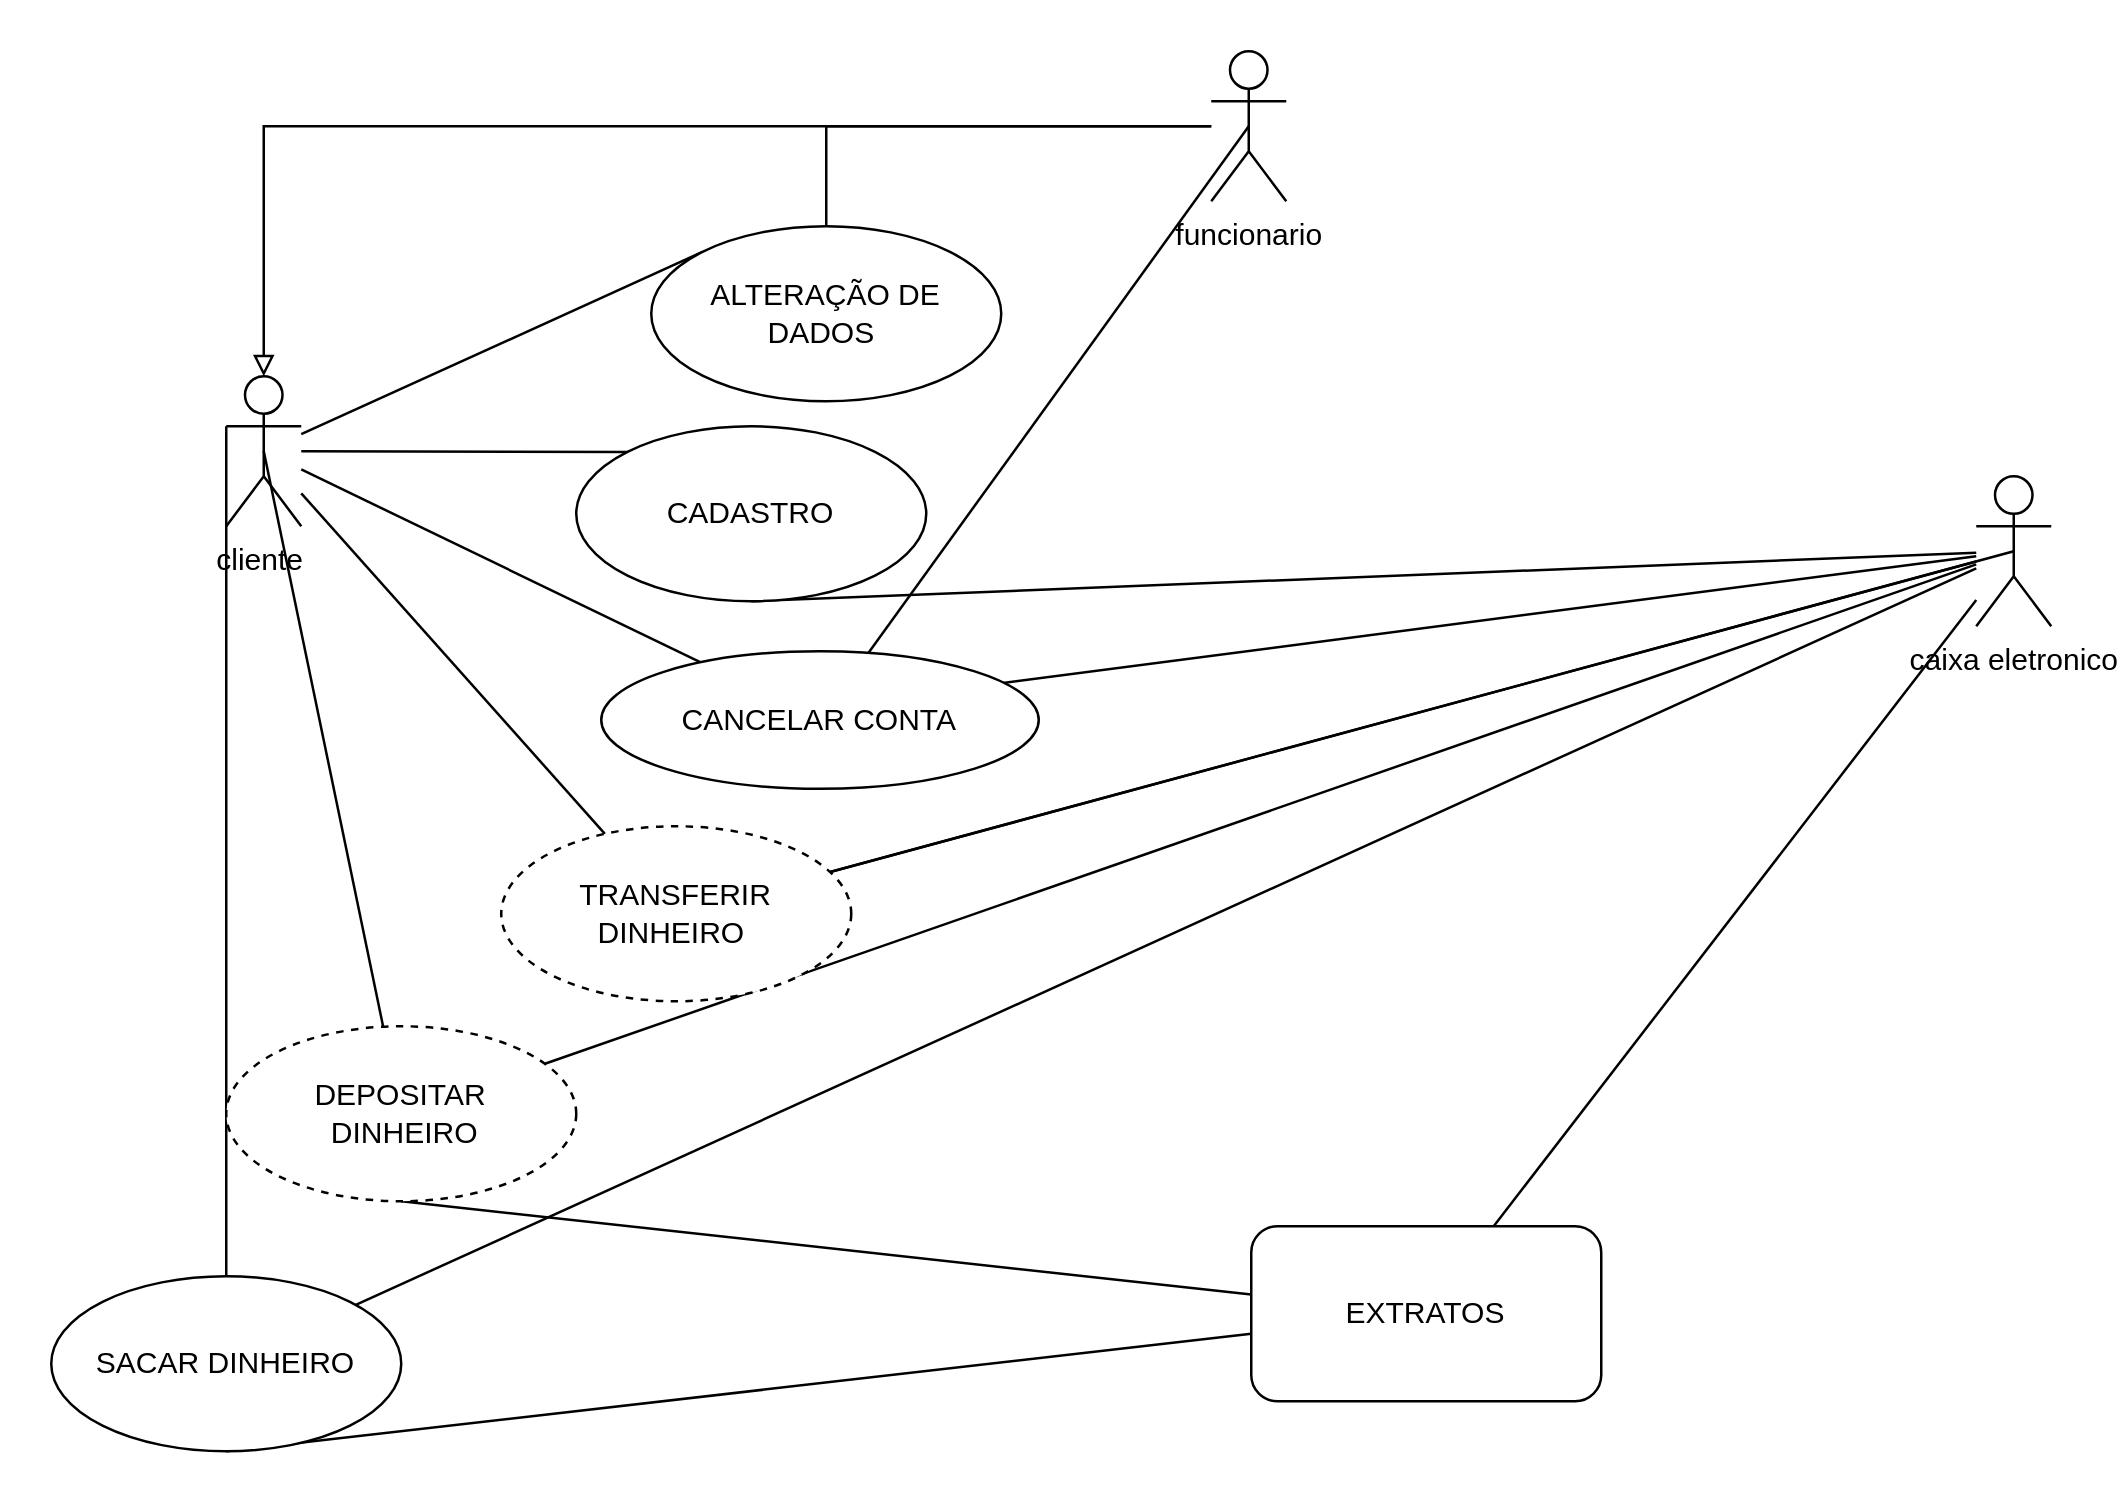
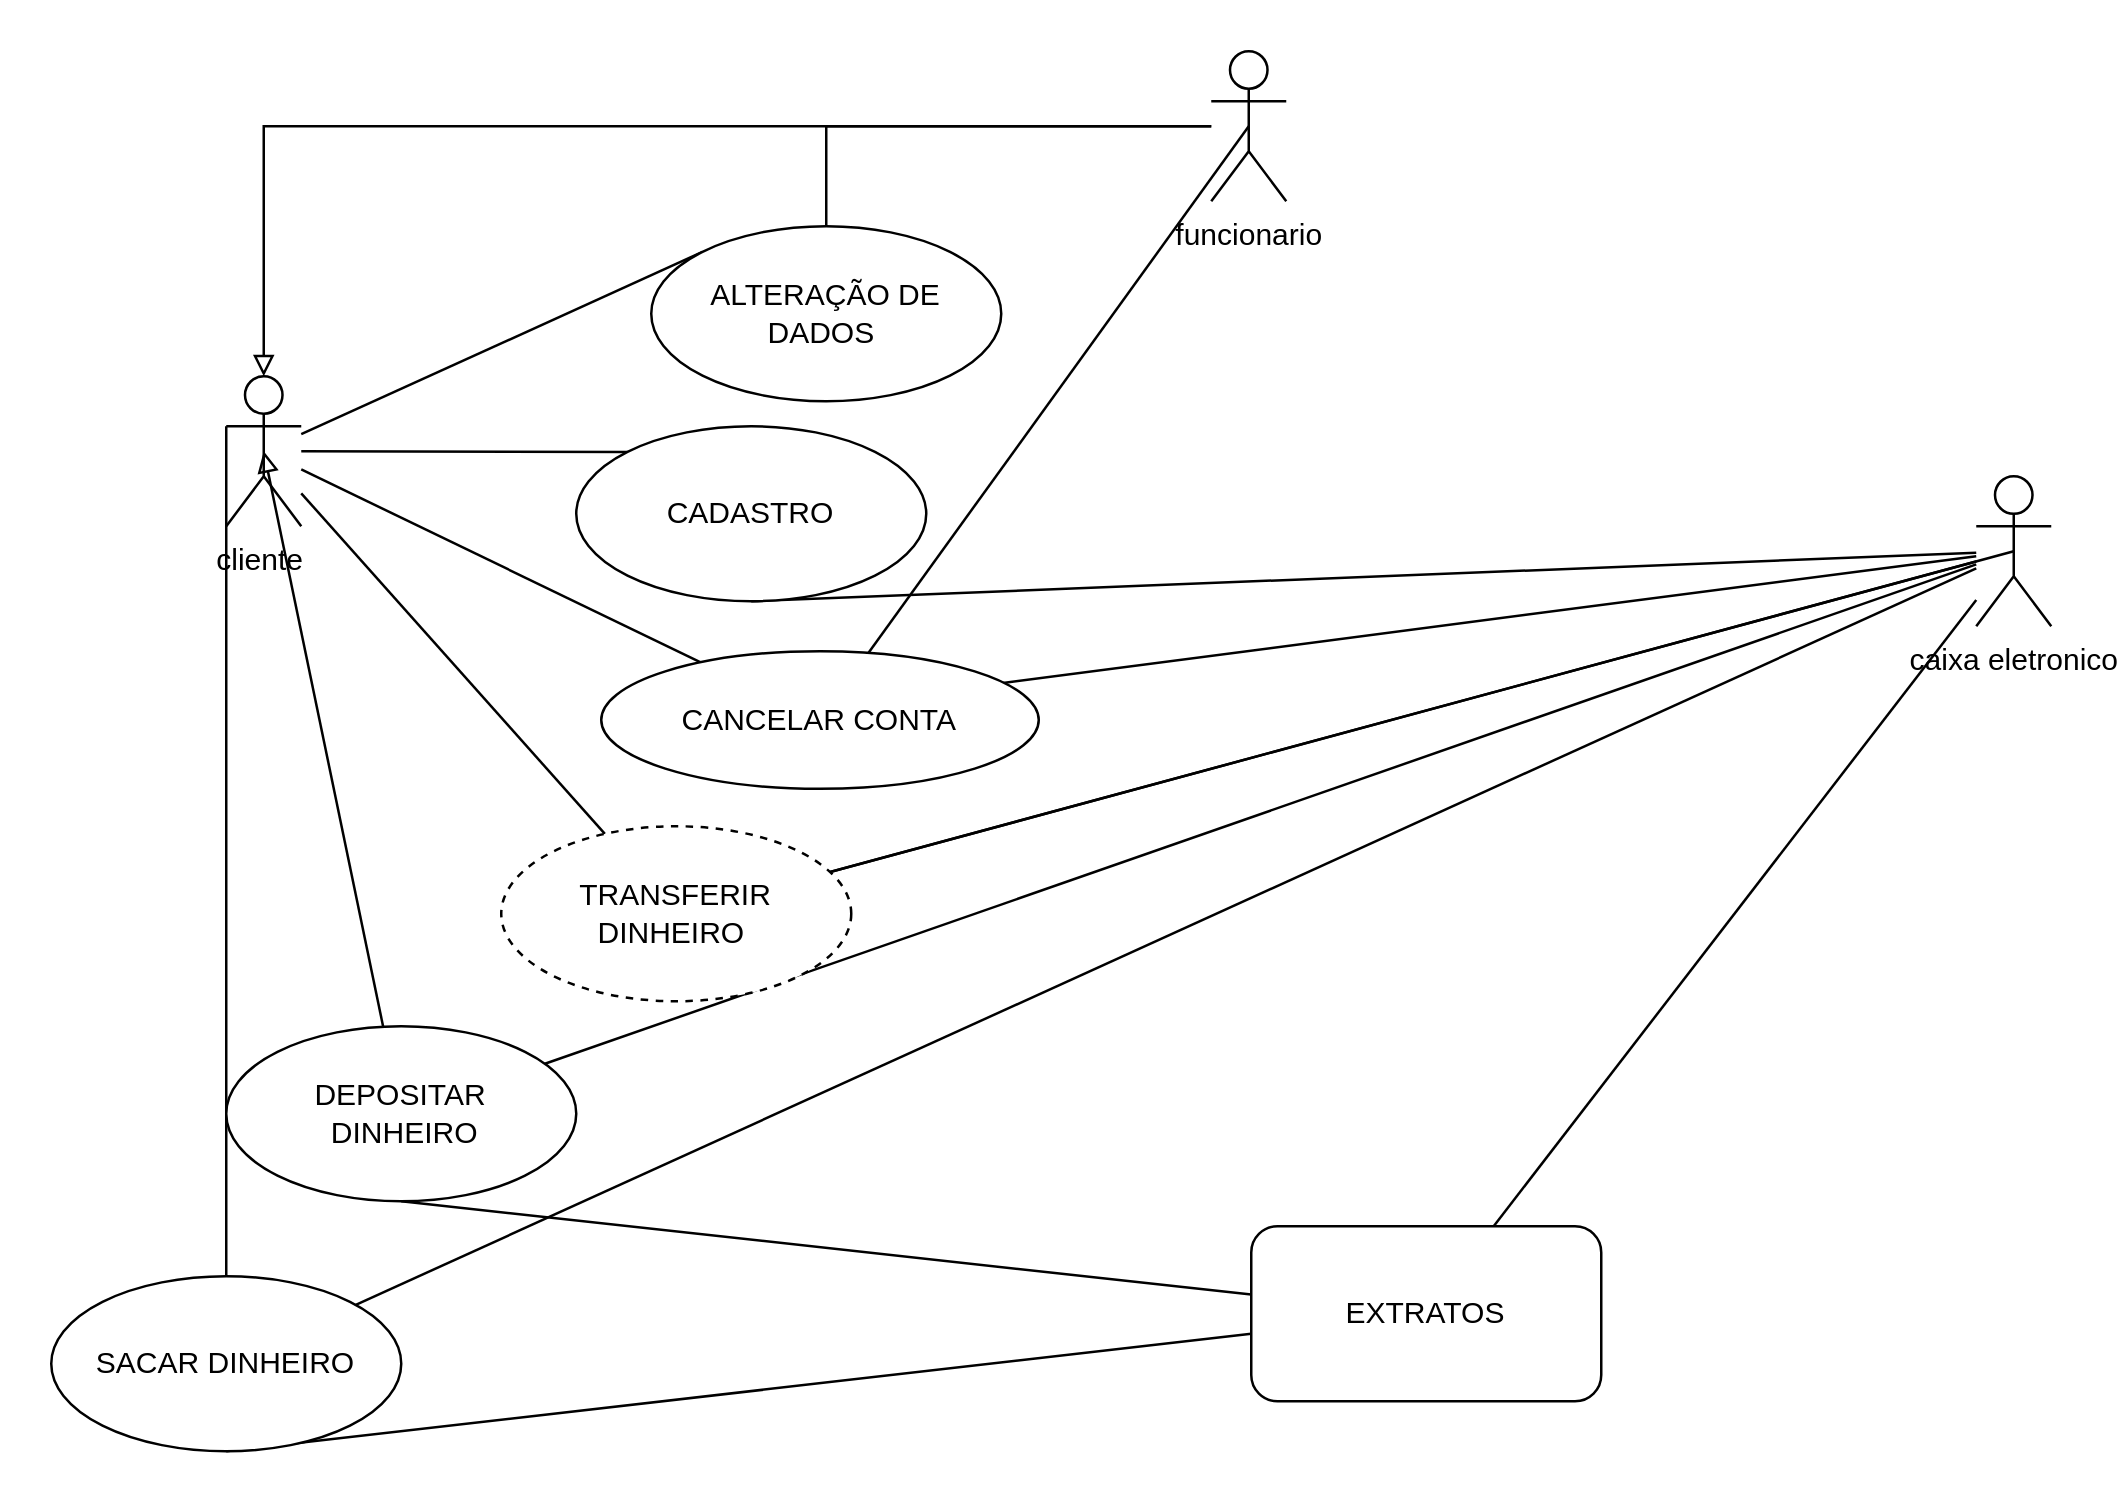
(383, 1026) -> (383, 1026)
(401, 1114) -> (401, 1114)
